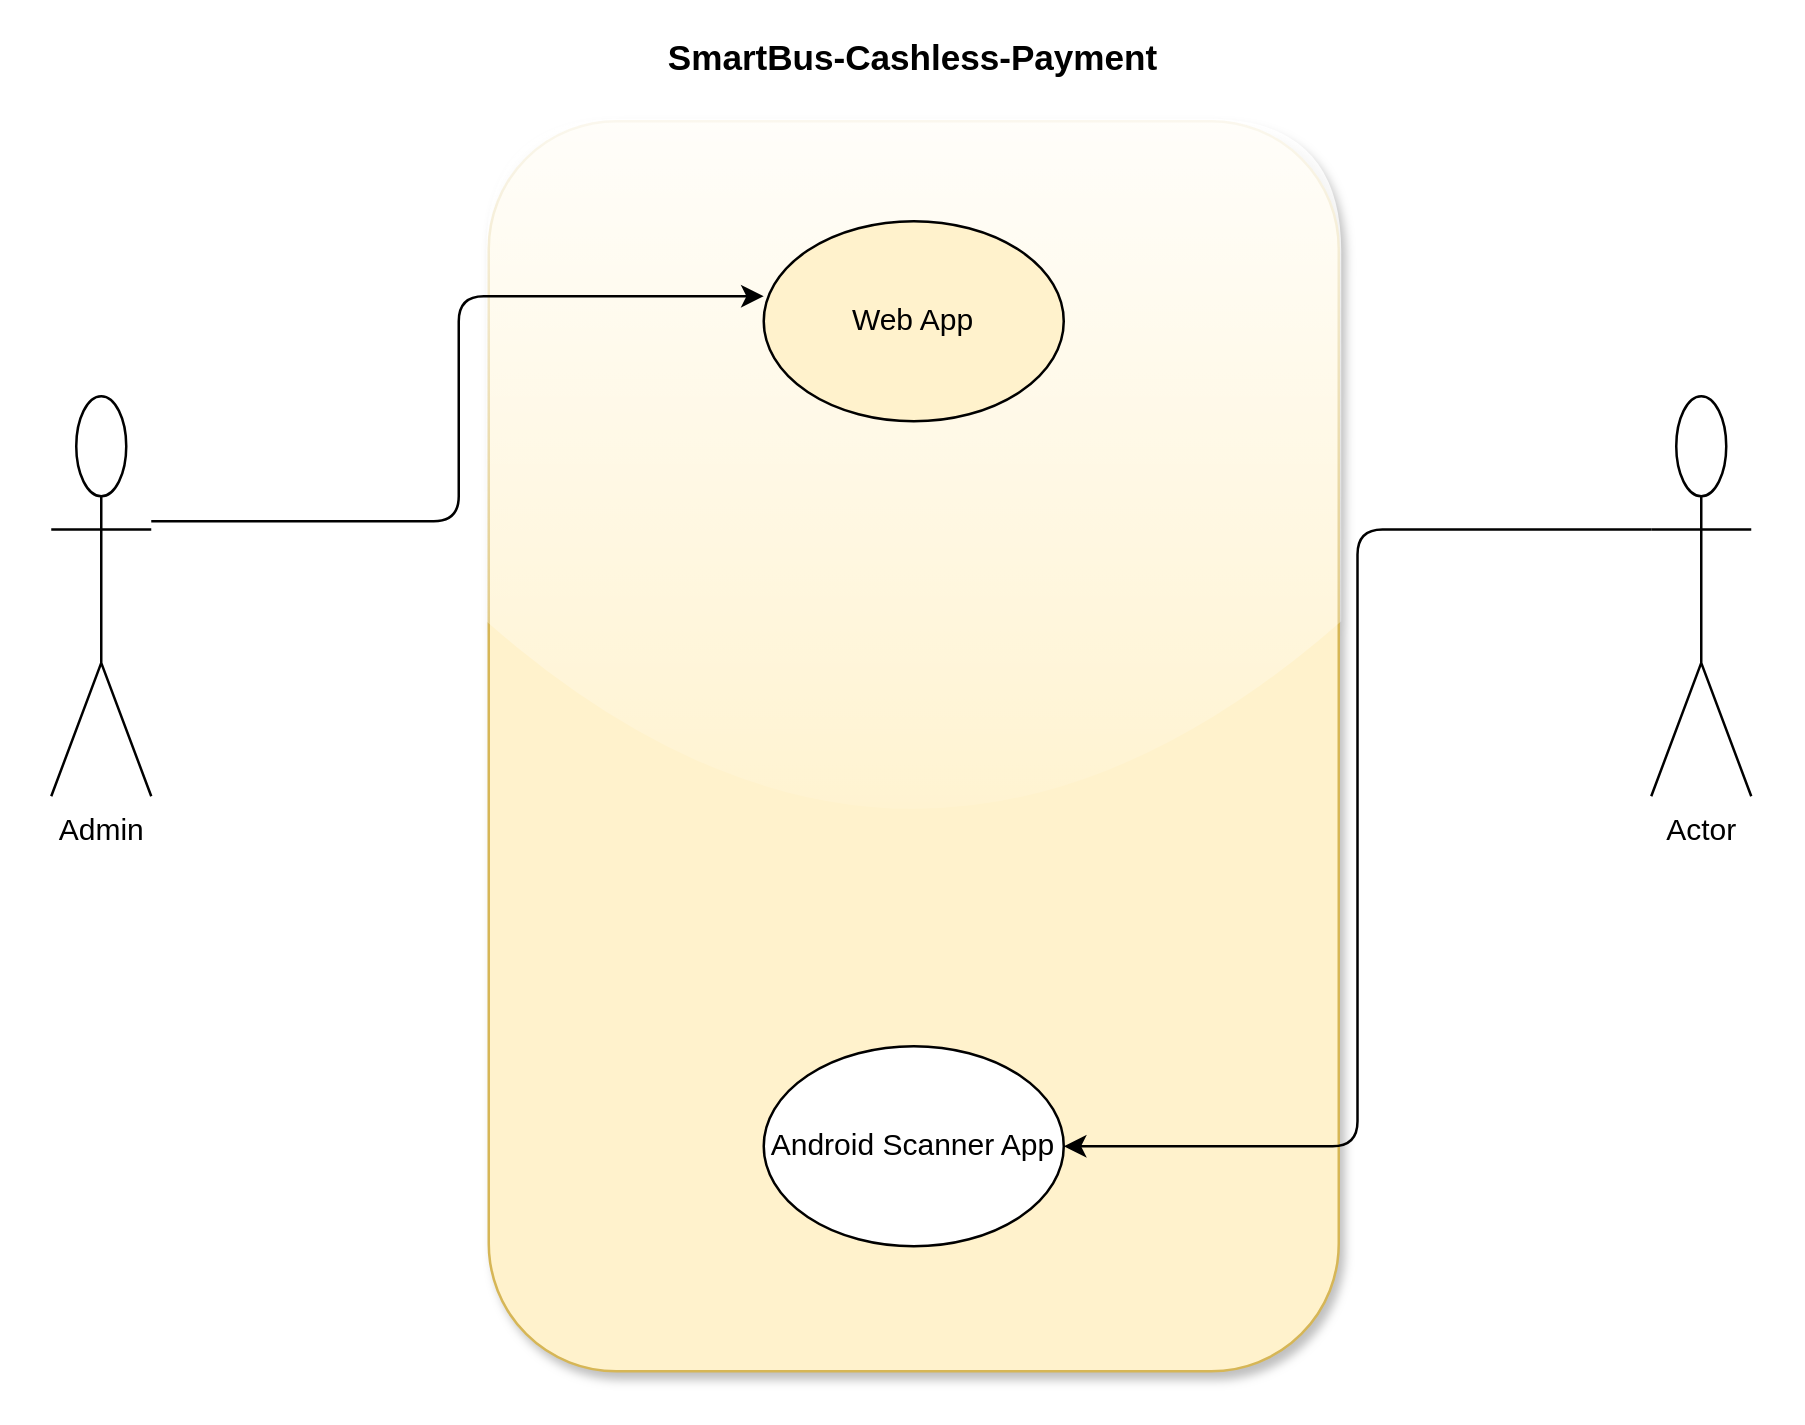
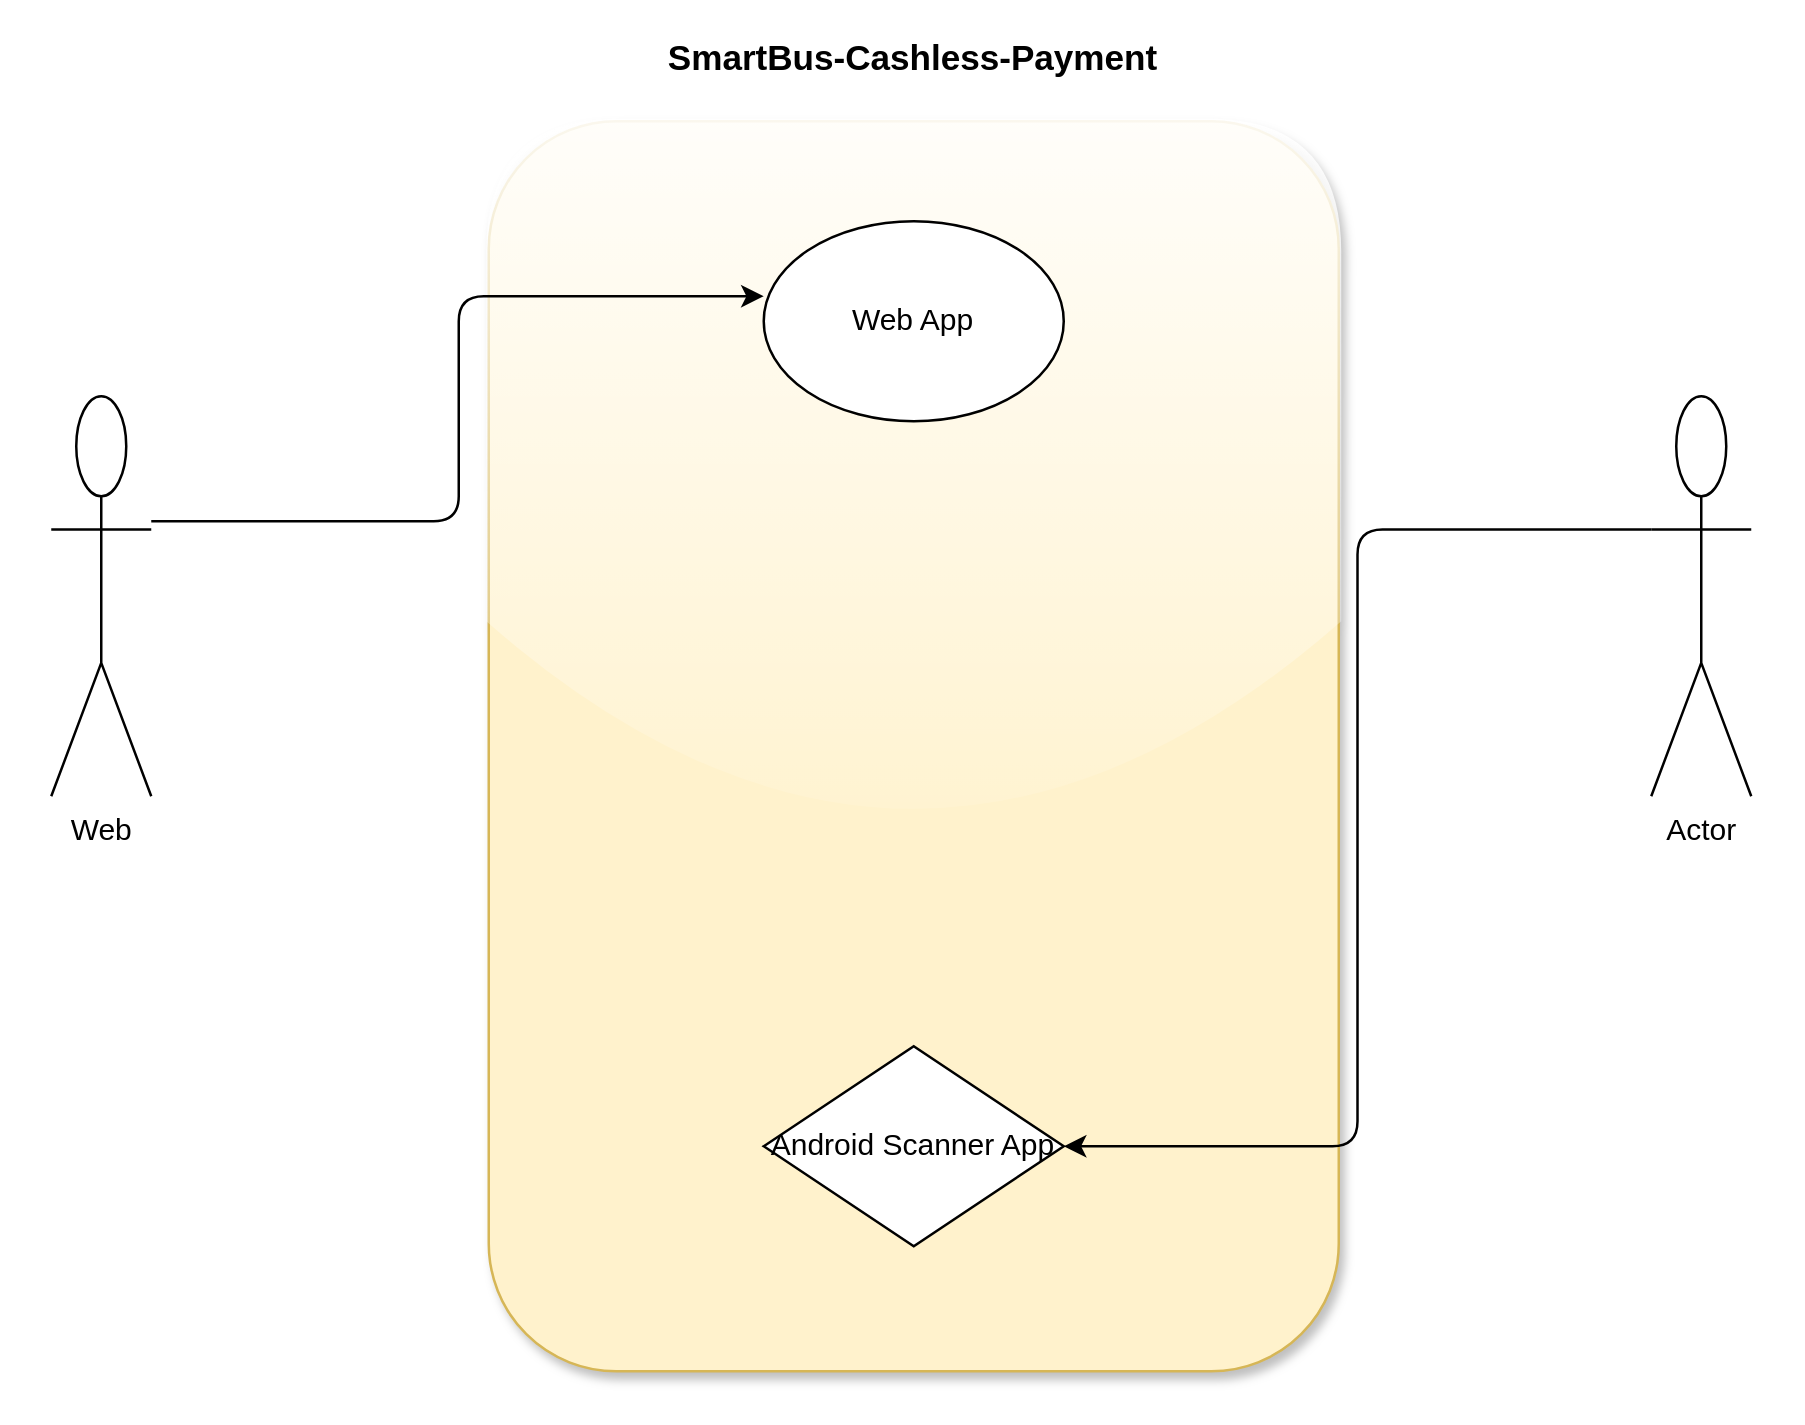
(914, 321) -> (914, 321)
(103, 832) -> (103, 832)
(914, 1146) -> (914, 1146)
